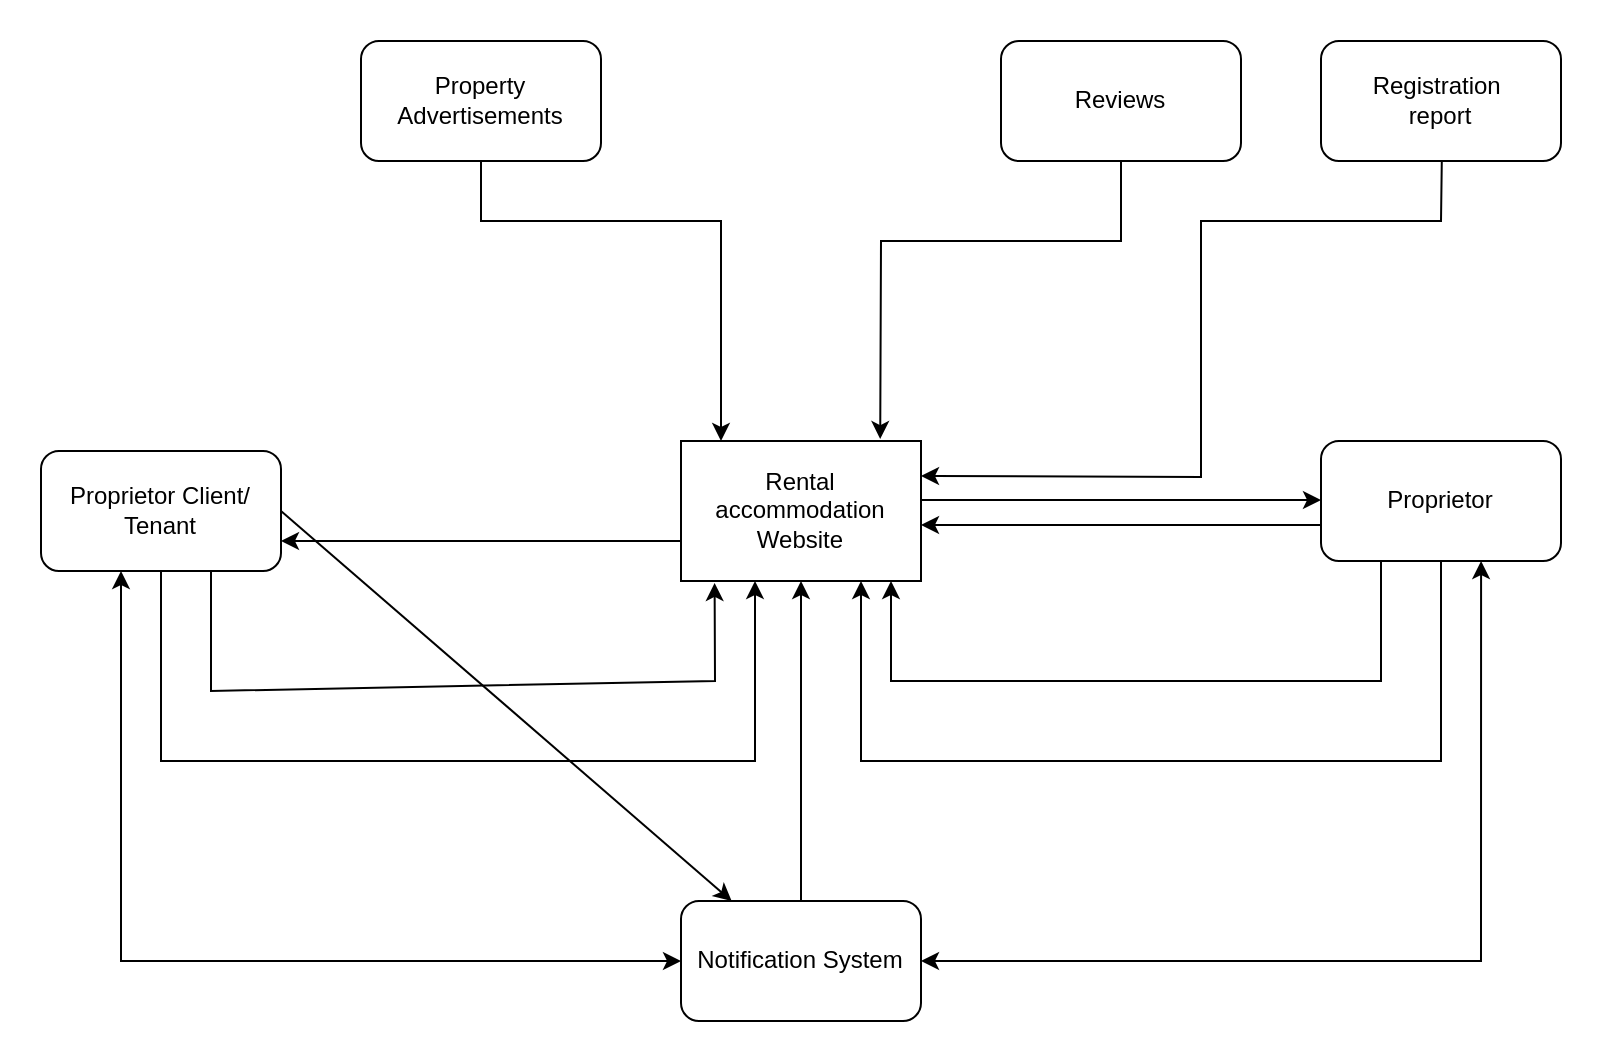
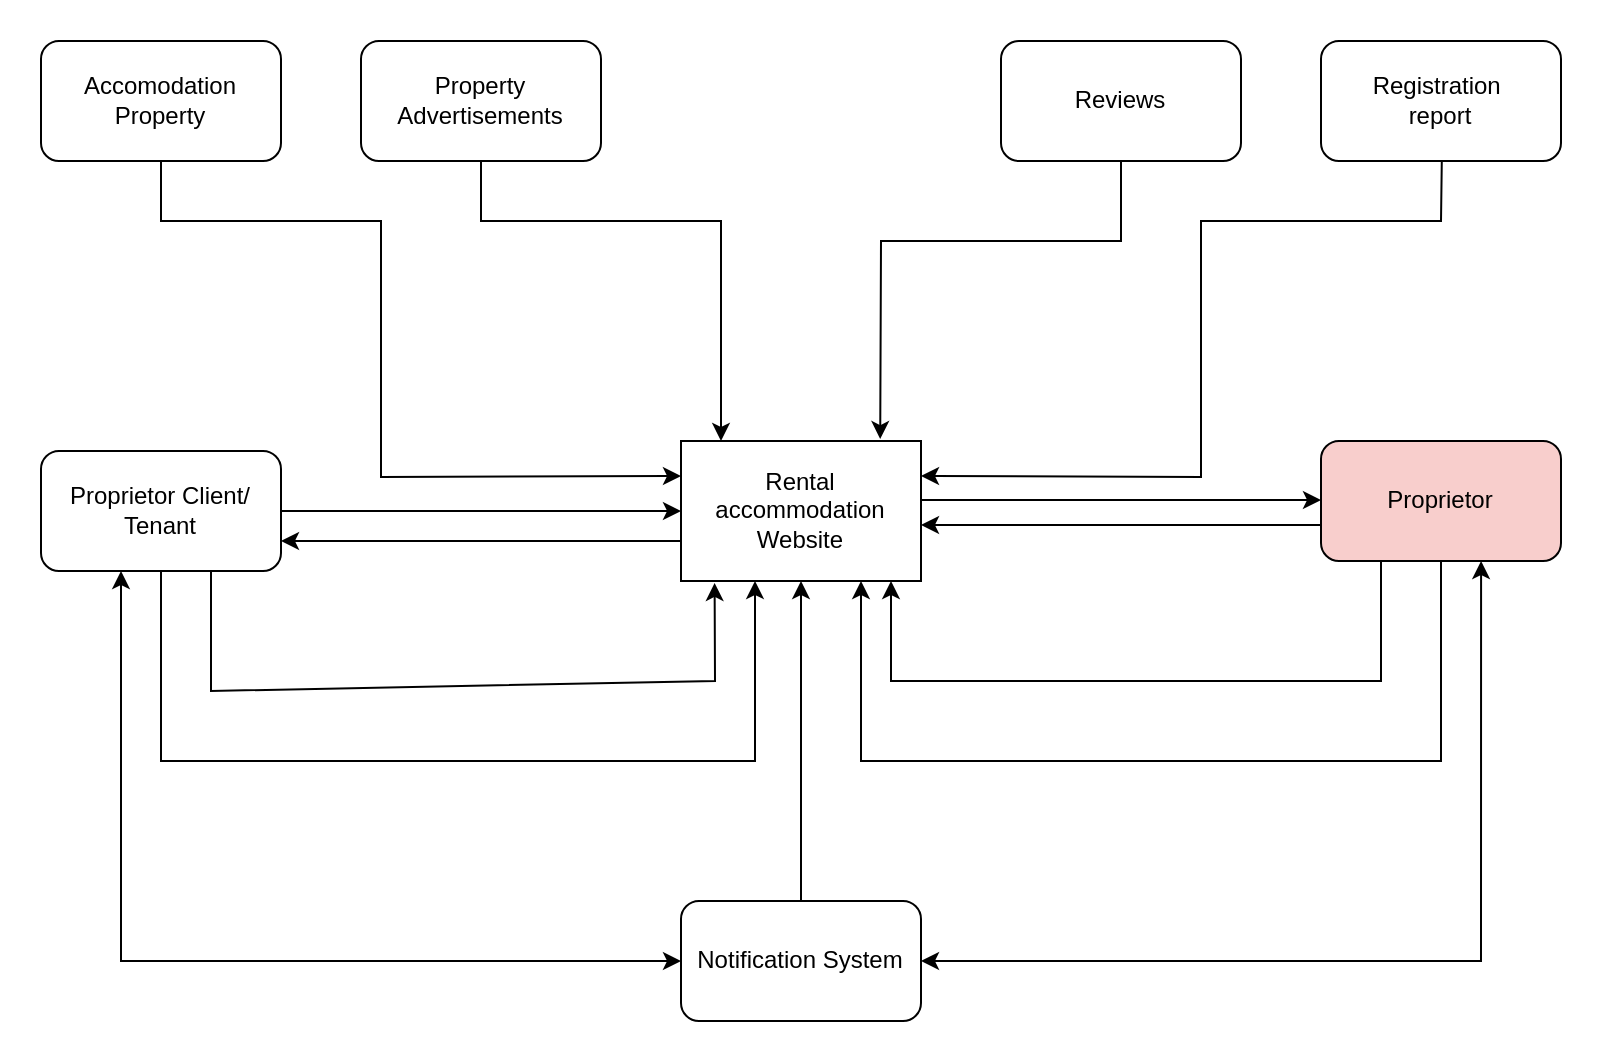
none -> (161, 101)
none -> (381, 352)
(1441, 501) -> (1441, 501)
(399, 613) -> (474, 511)
